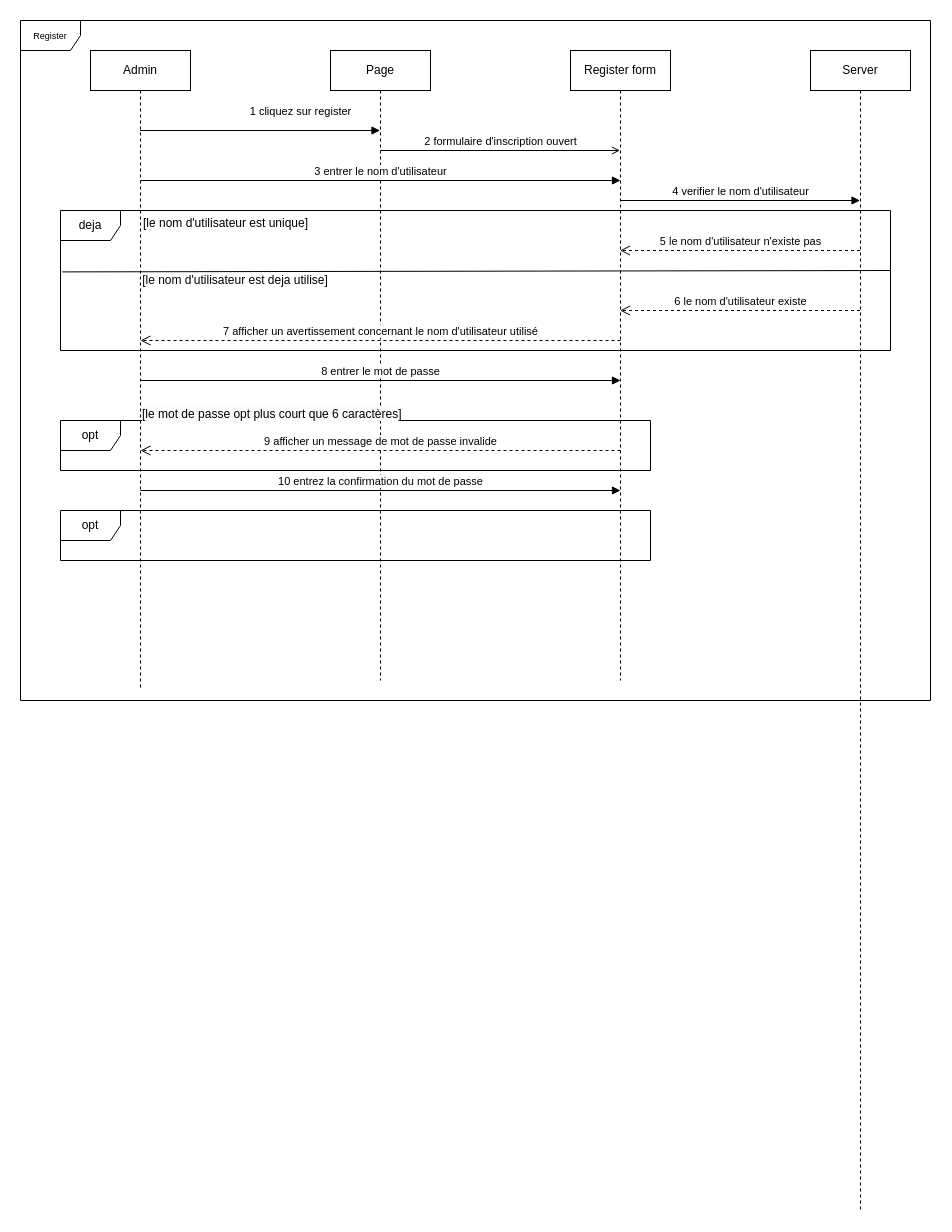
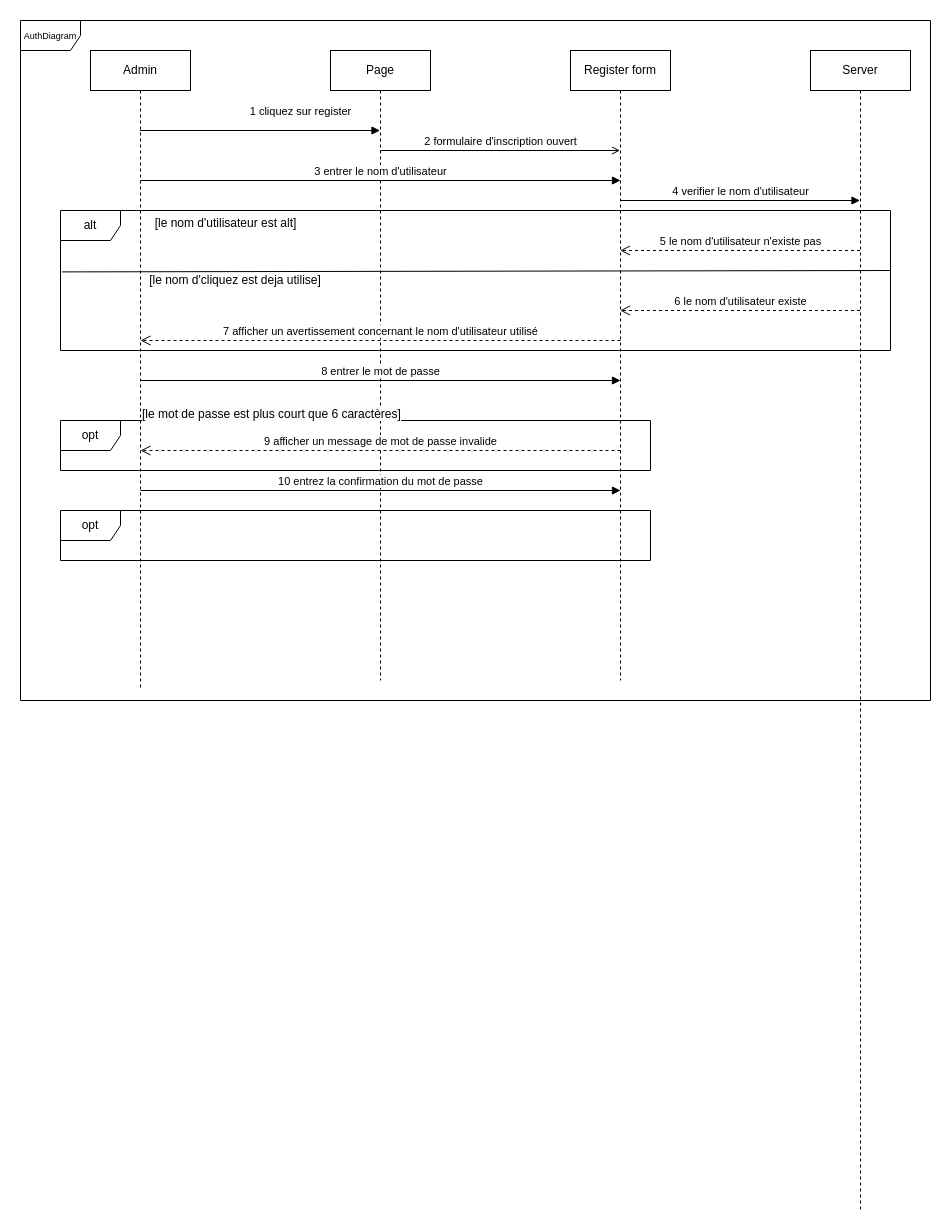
(51, 36) -> (51, 36)
(226, 224) -> (226, 224)
(91, 226) -> (91, 226)
(236, 281) -> (236, 281)
(272, 422) -> (272, 422)
